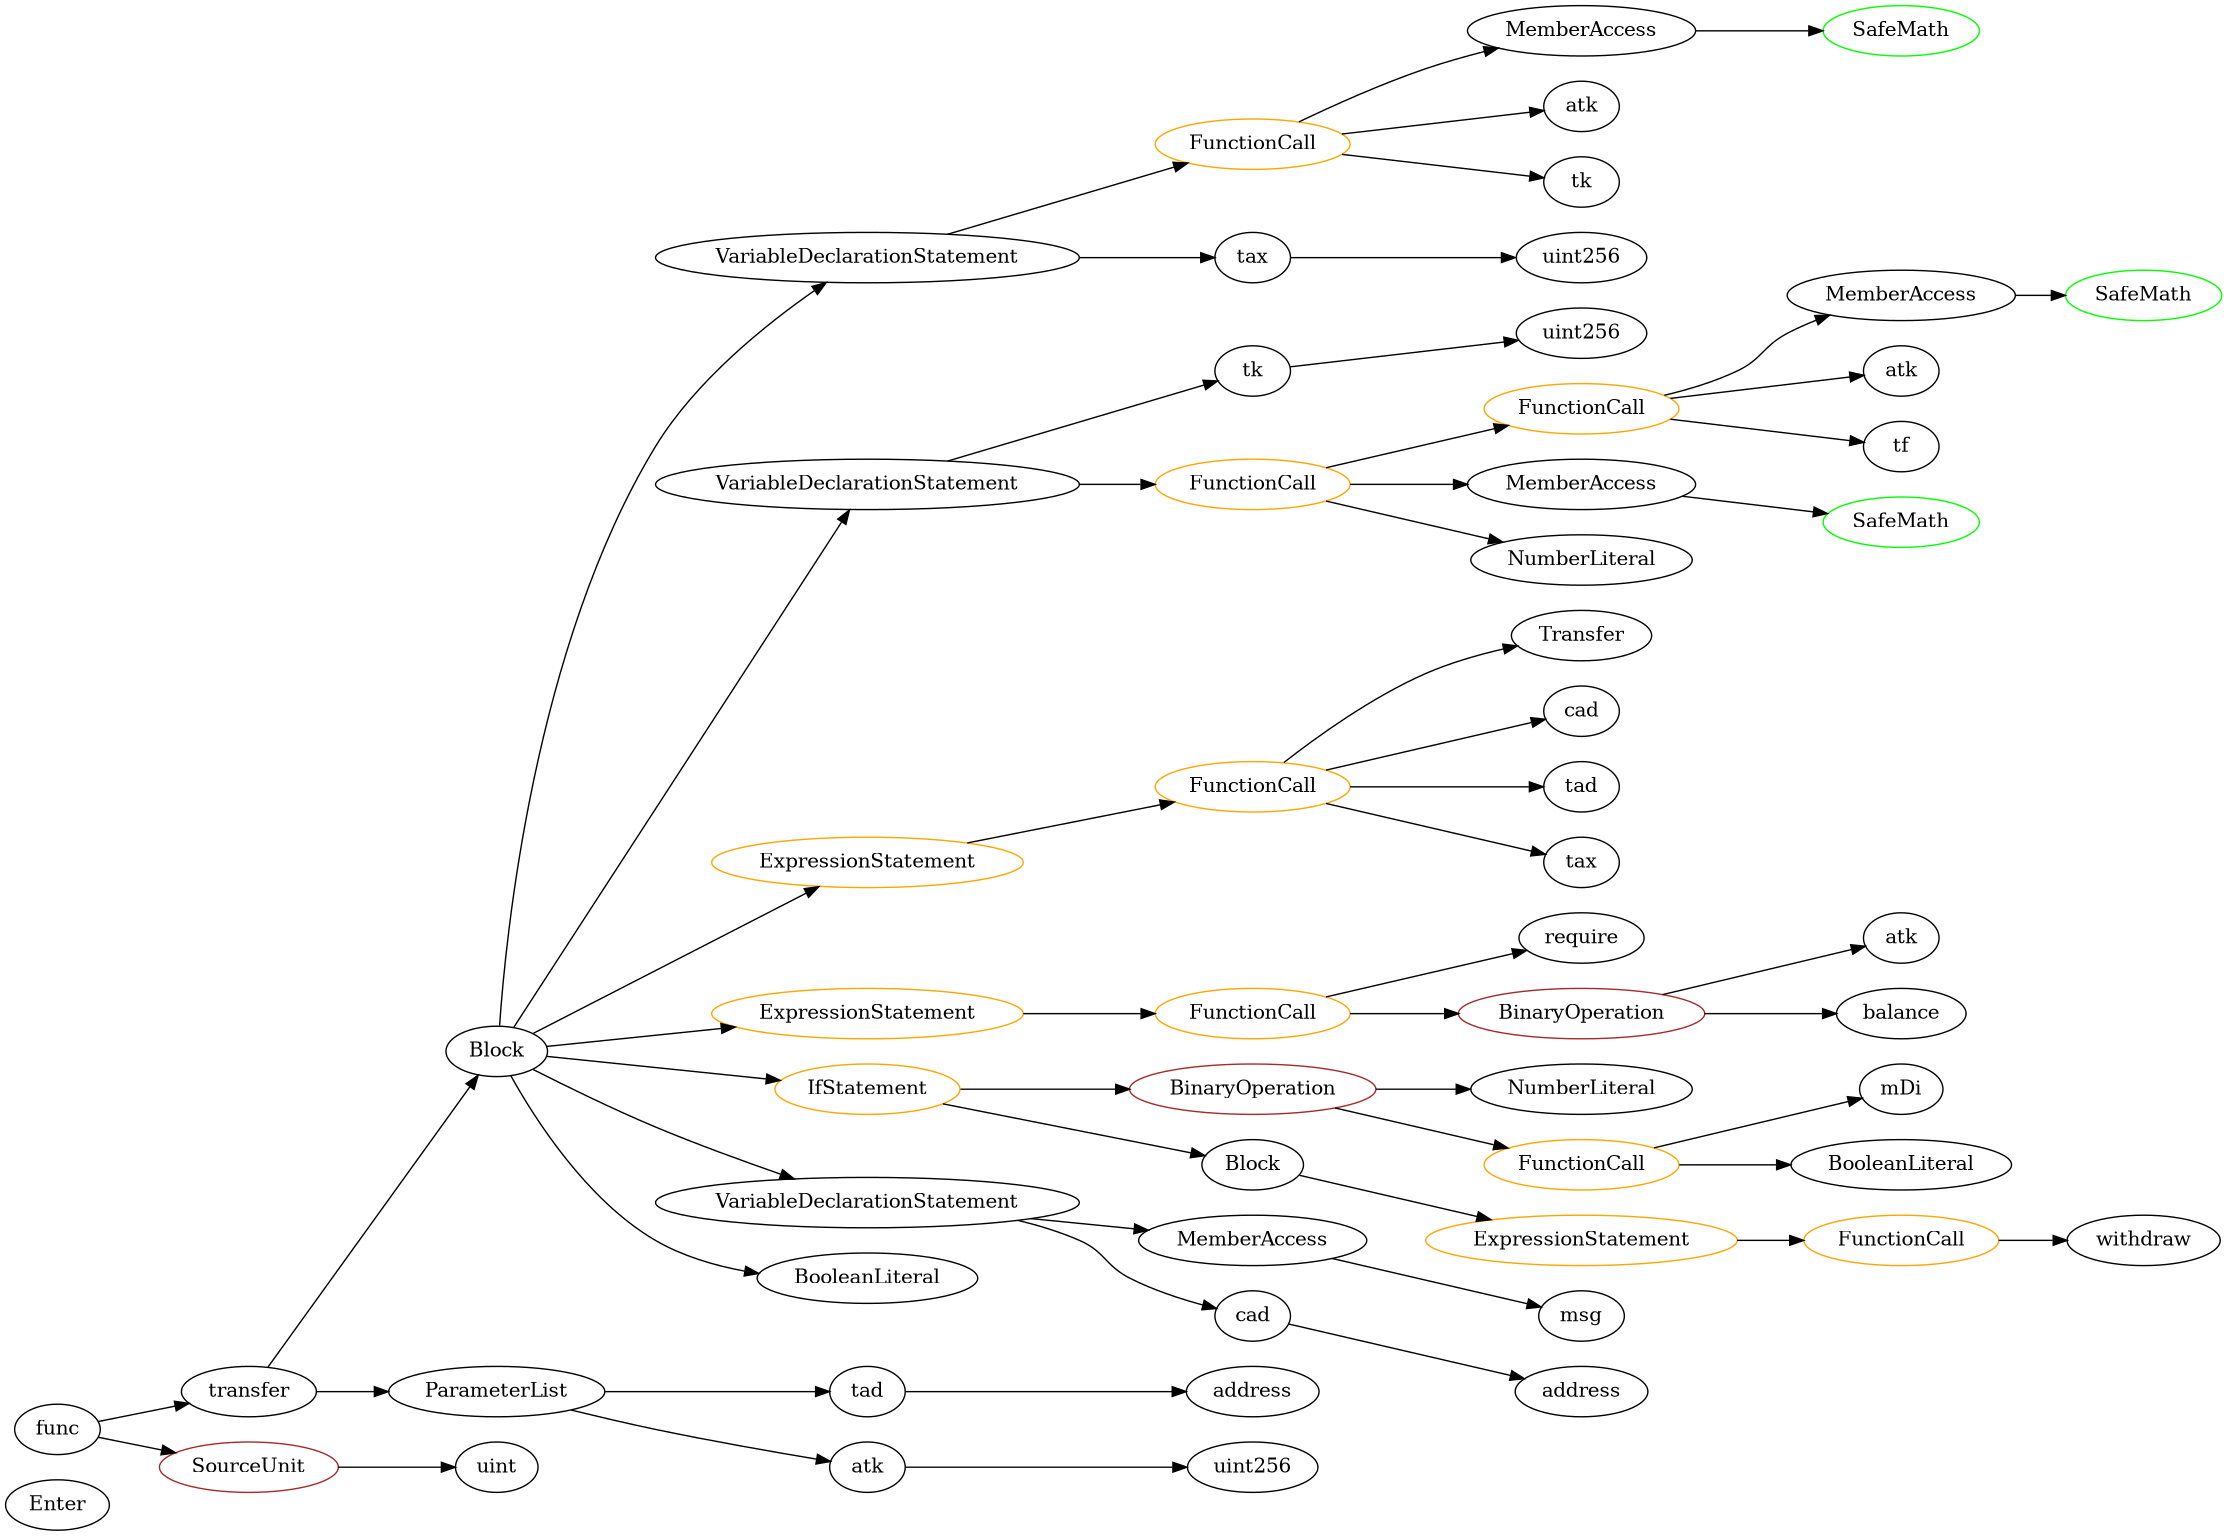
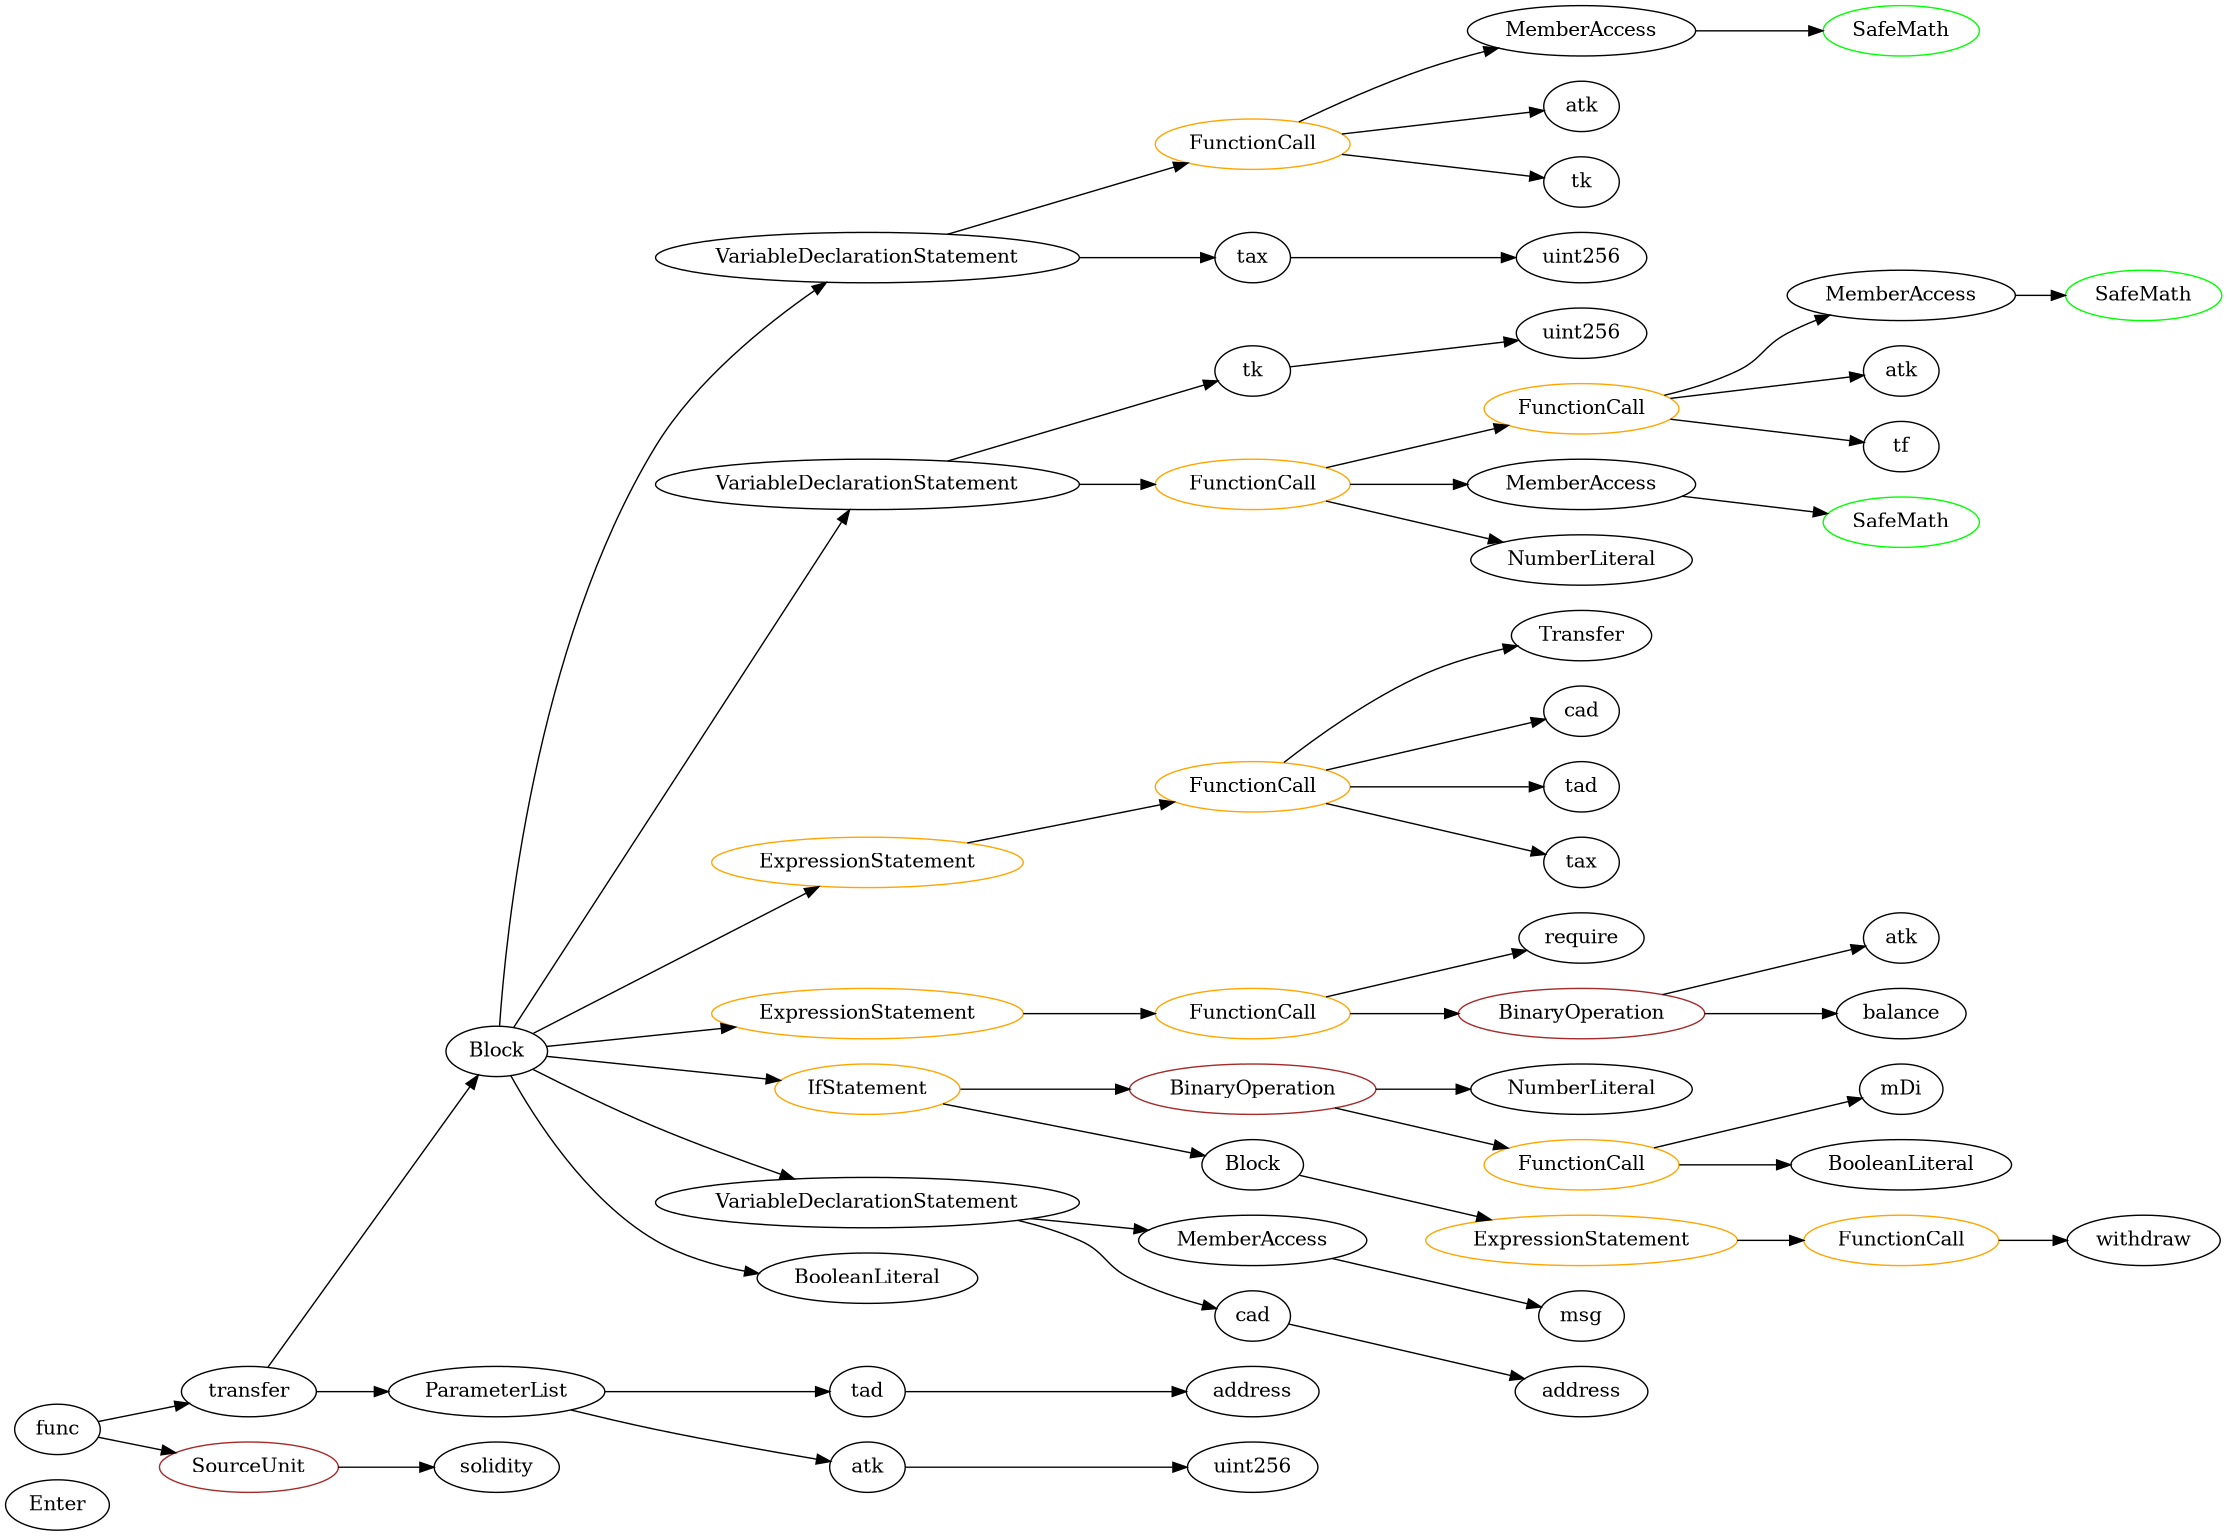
(497, 1467) -> (497, 1467)
